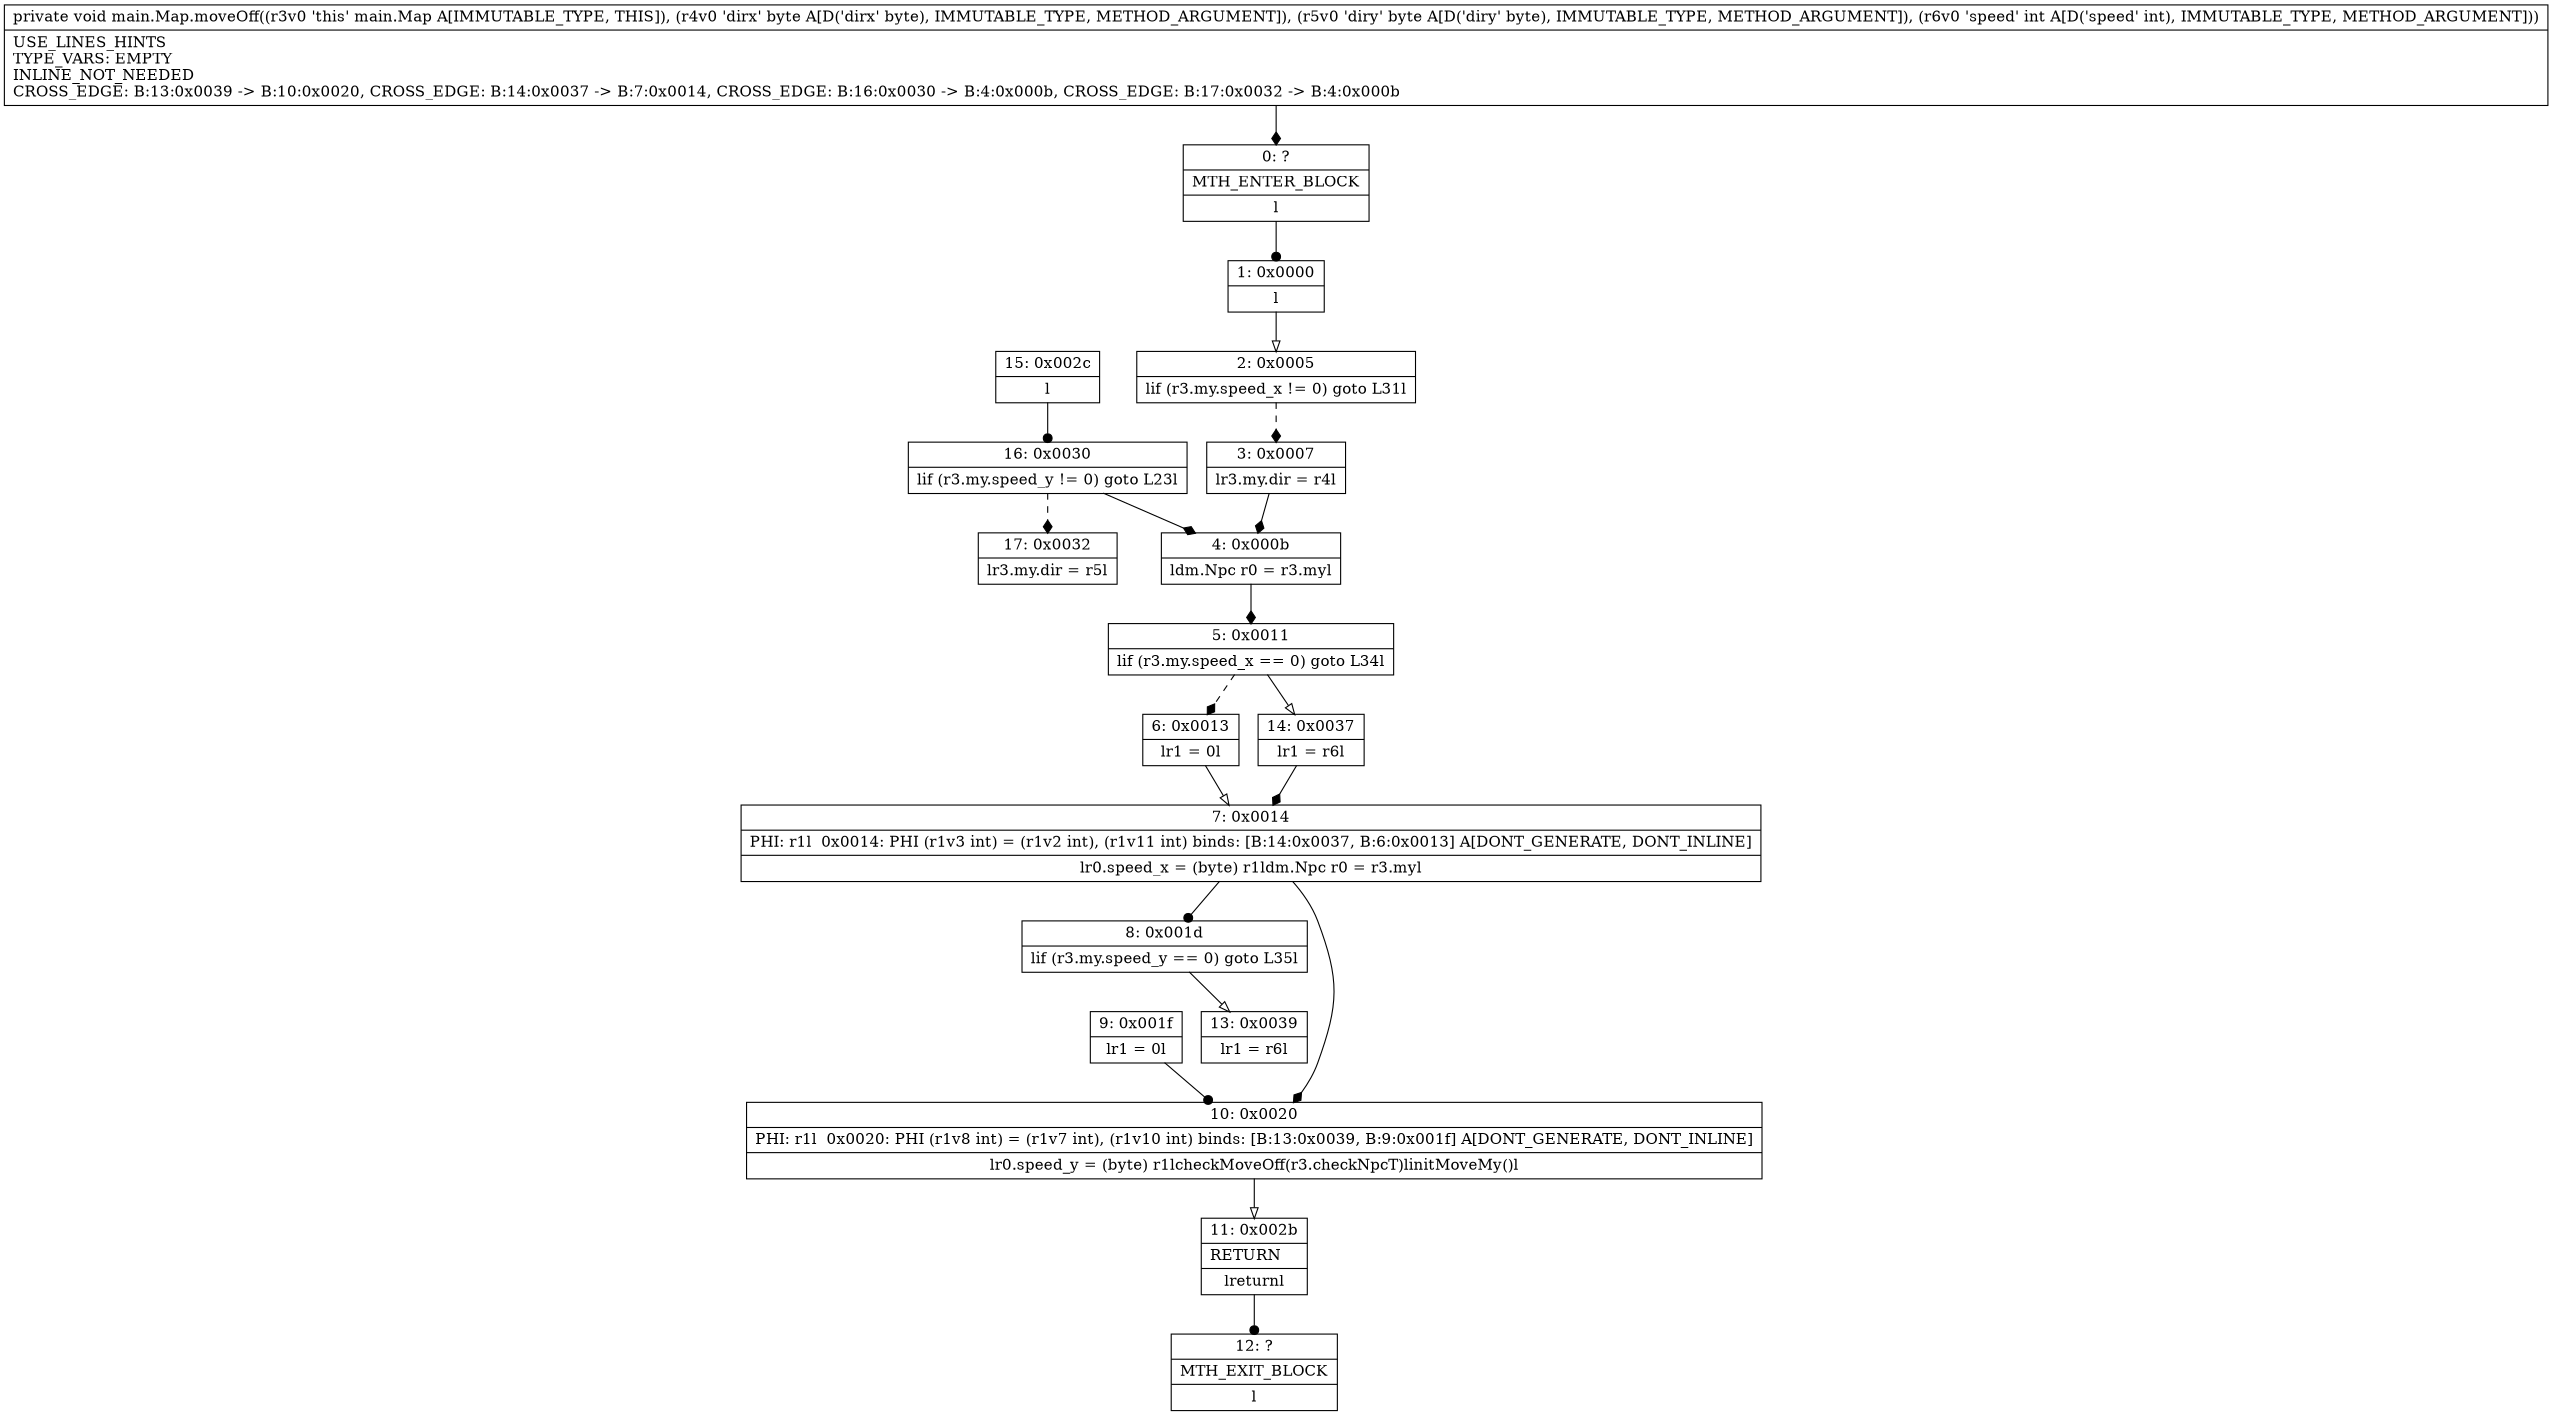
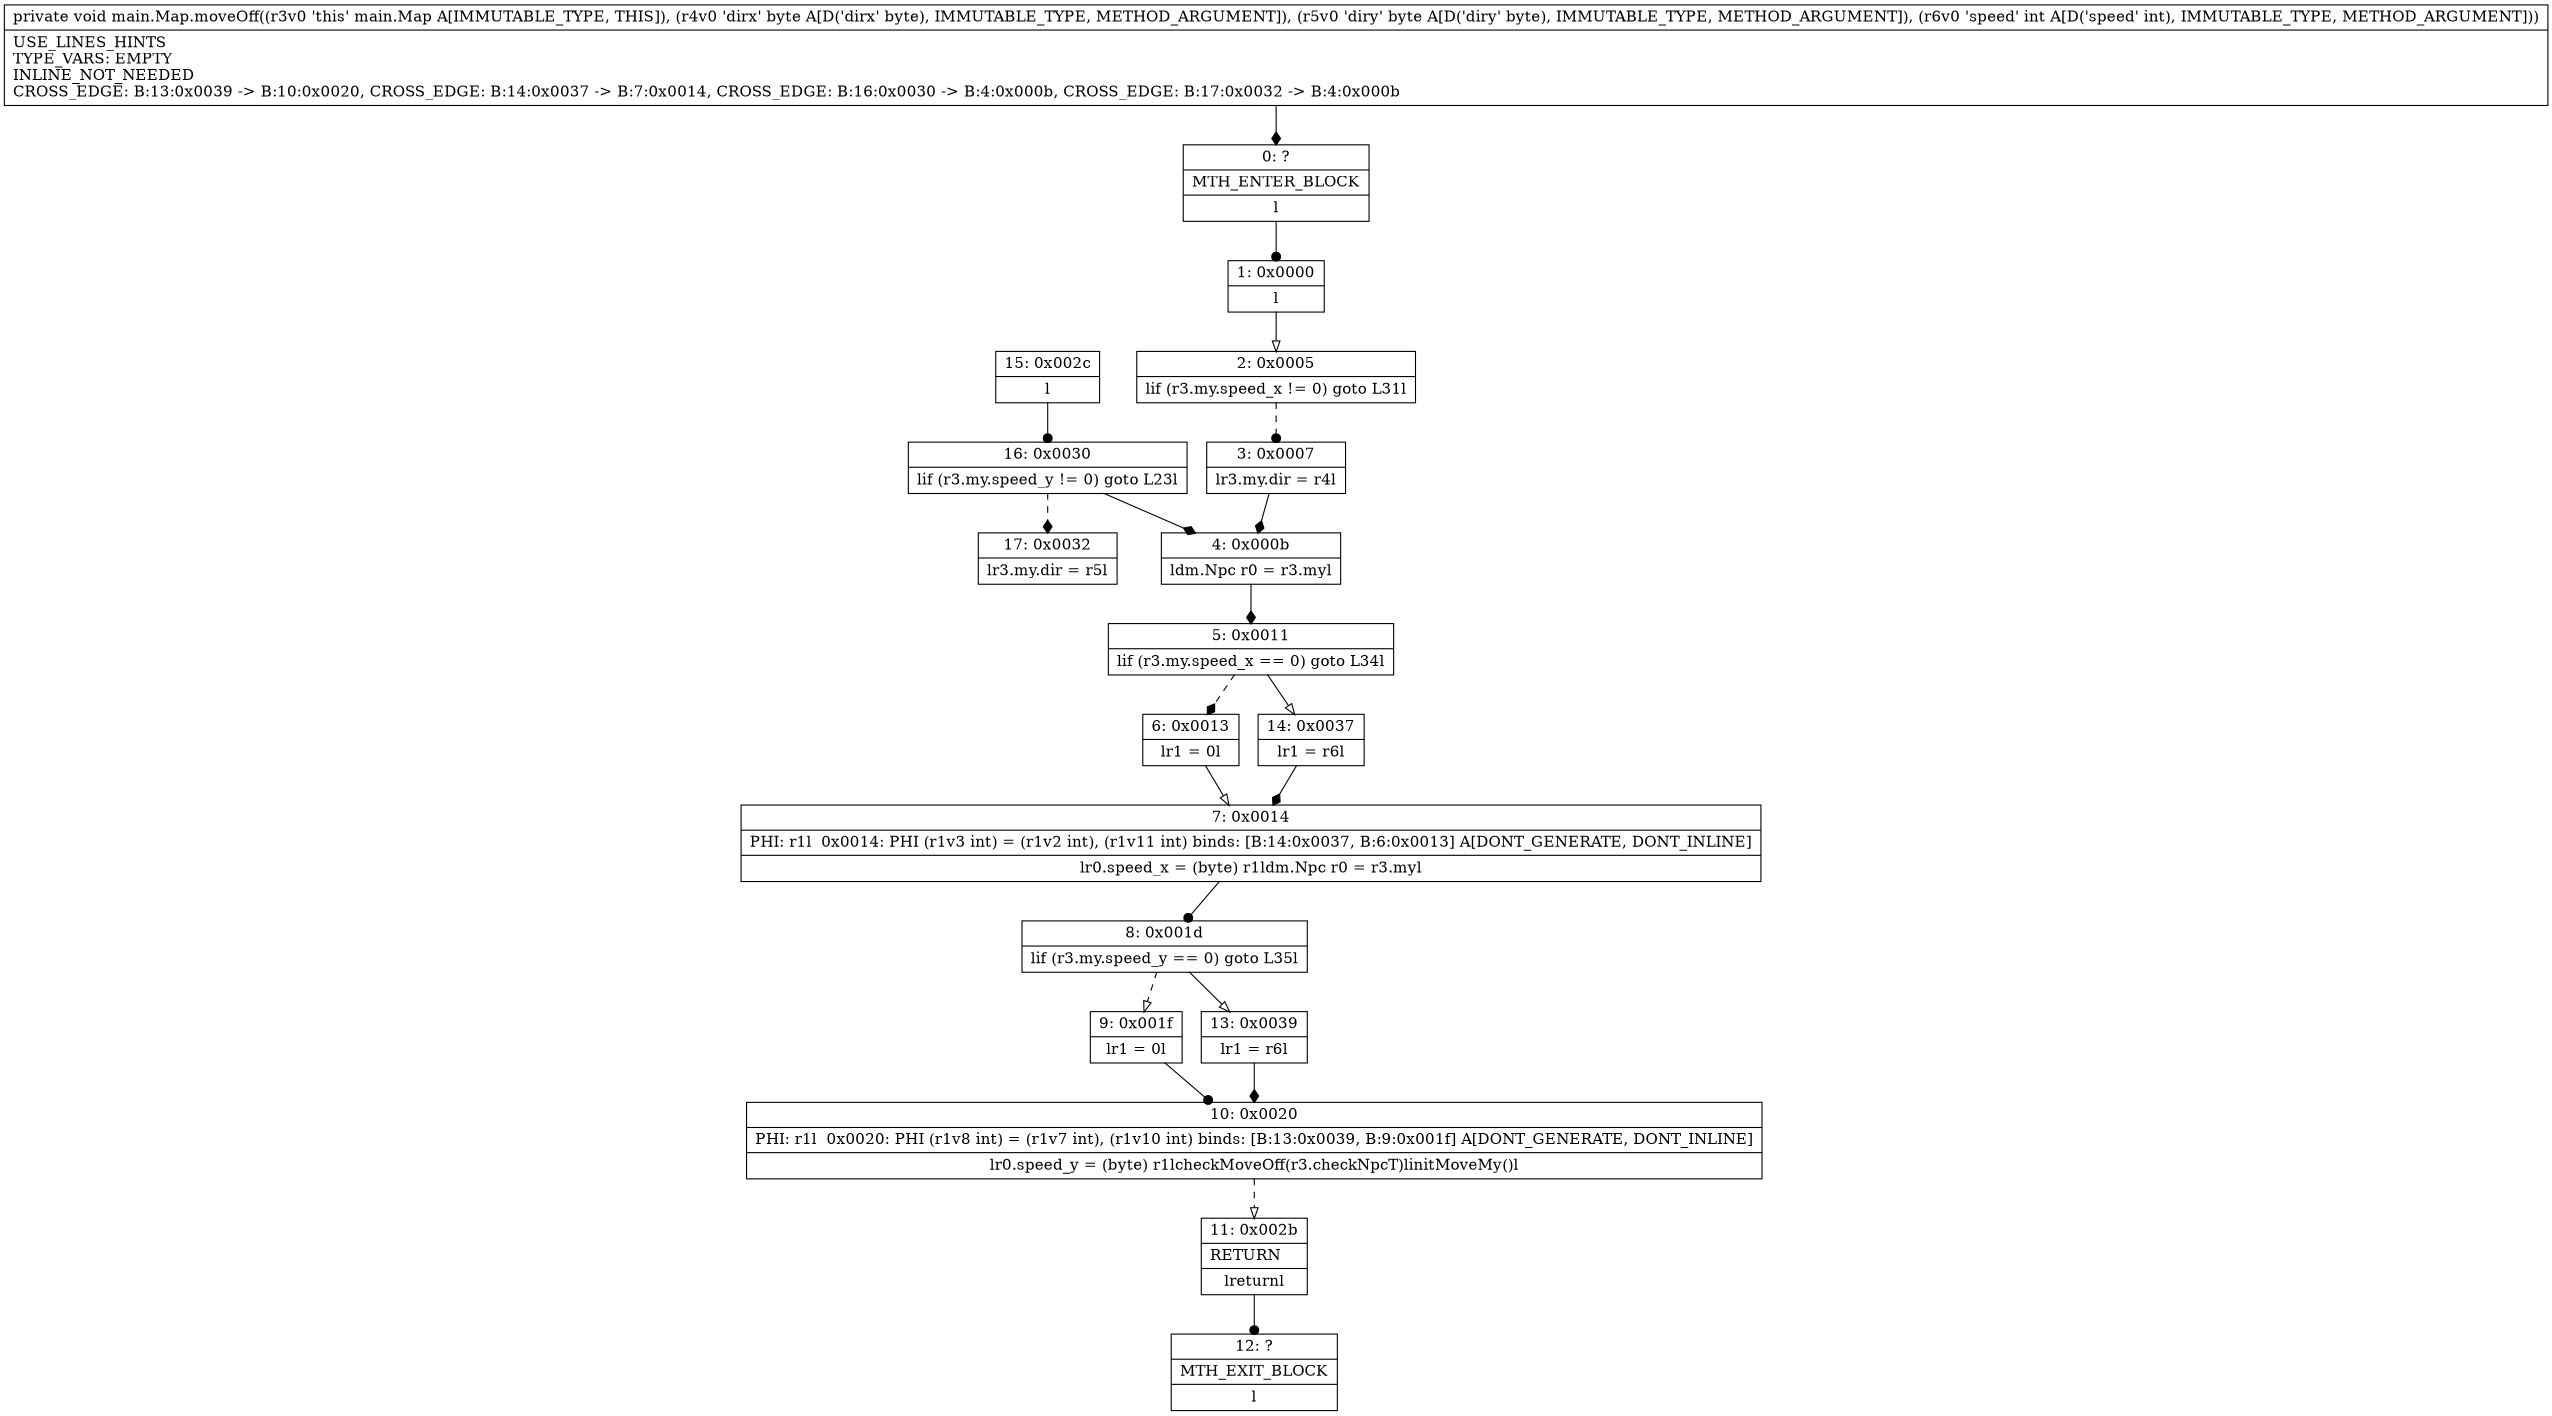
(1276, 418) -> (1276, 418)
(1334, 985) -> (1254, 1076)
none -> (1152, 987)
(1254, 1193) -> (1254, 1193)
